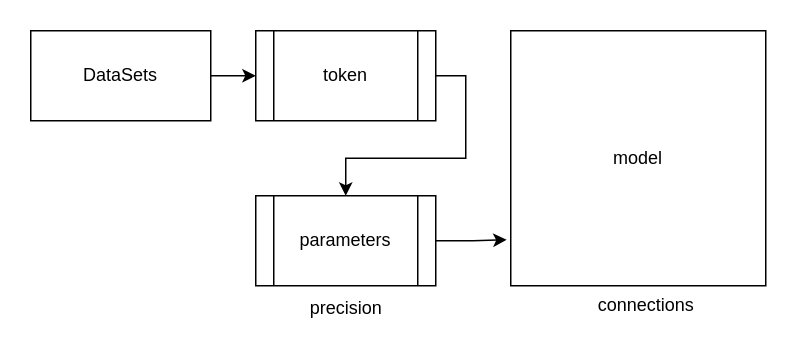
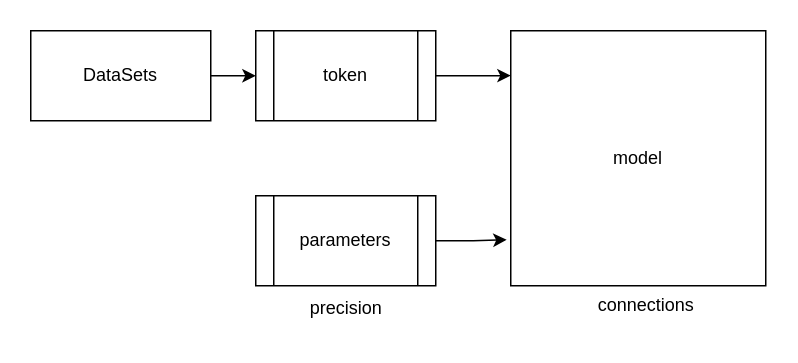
(435, 158) -> (482, 76)
